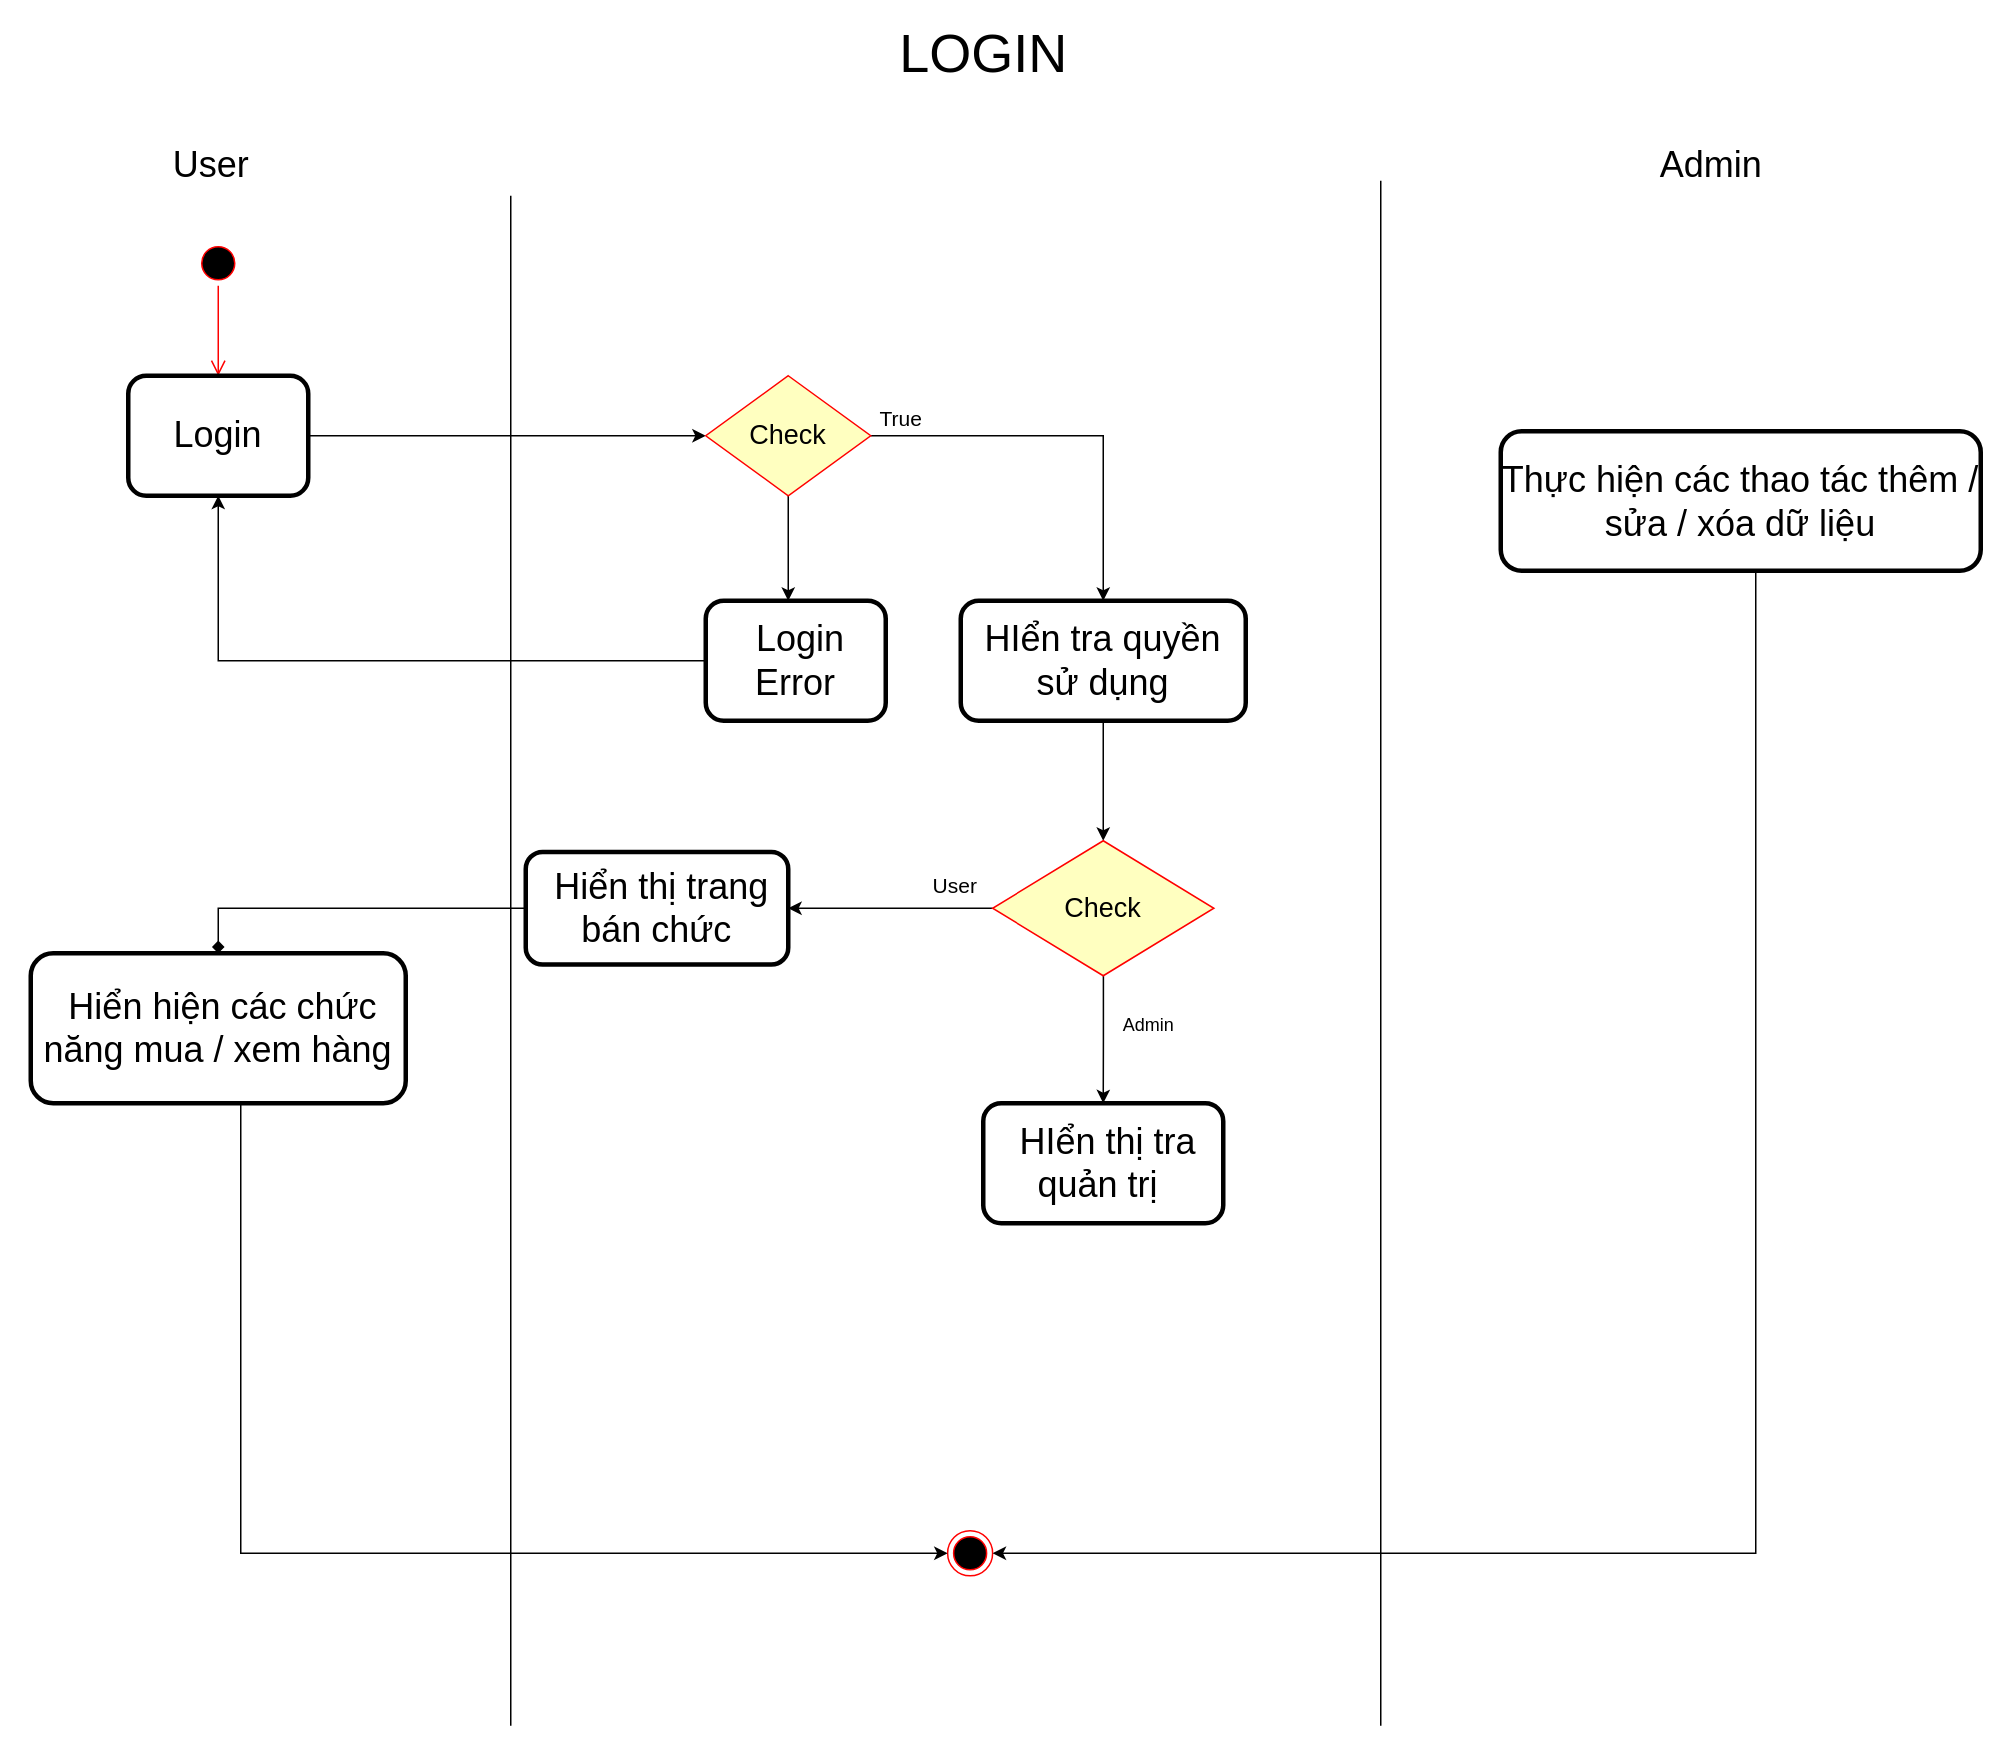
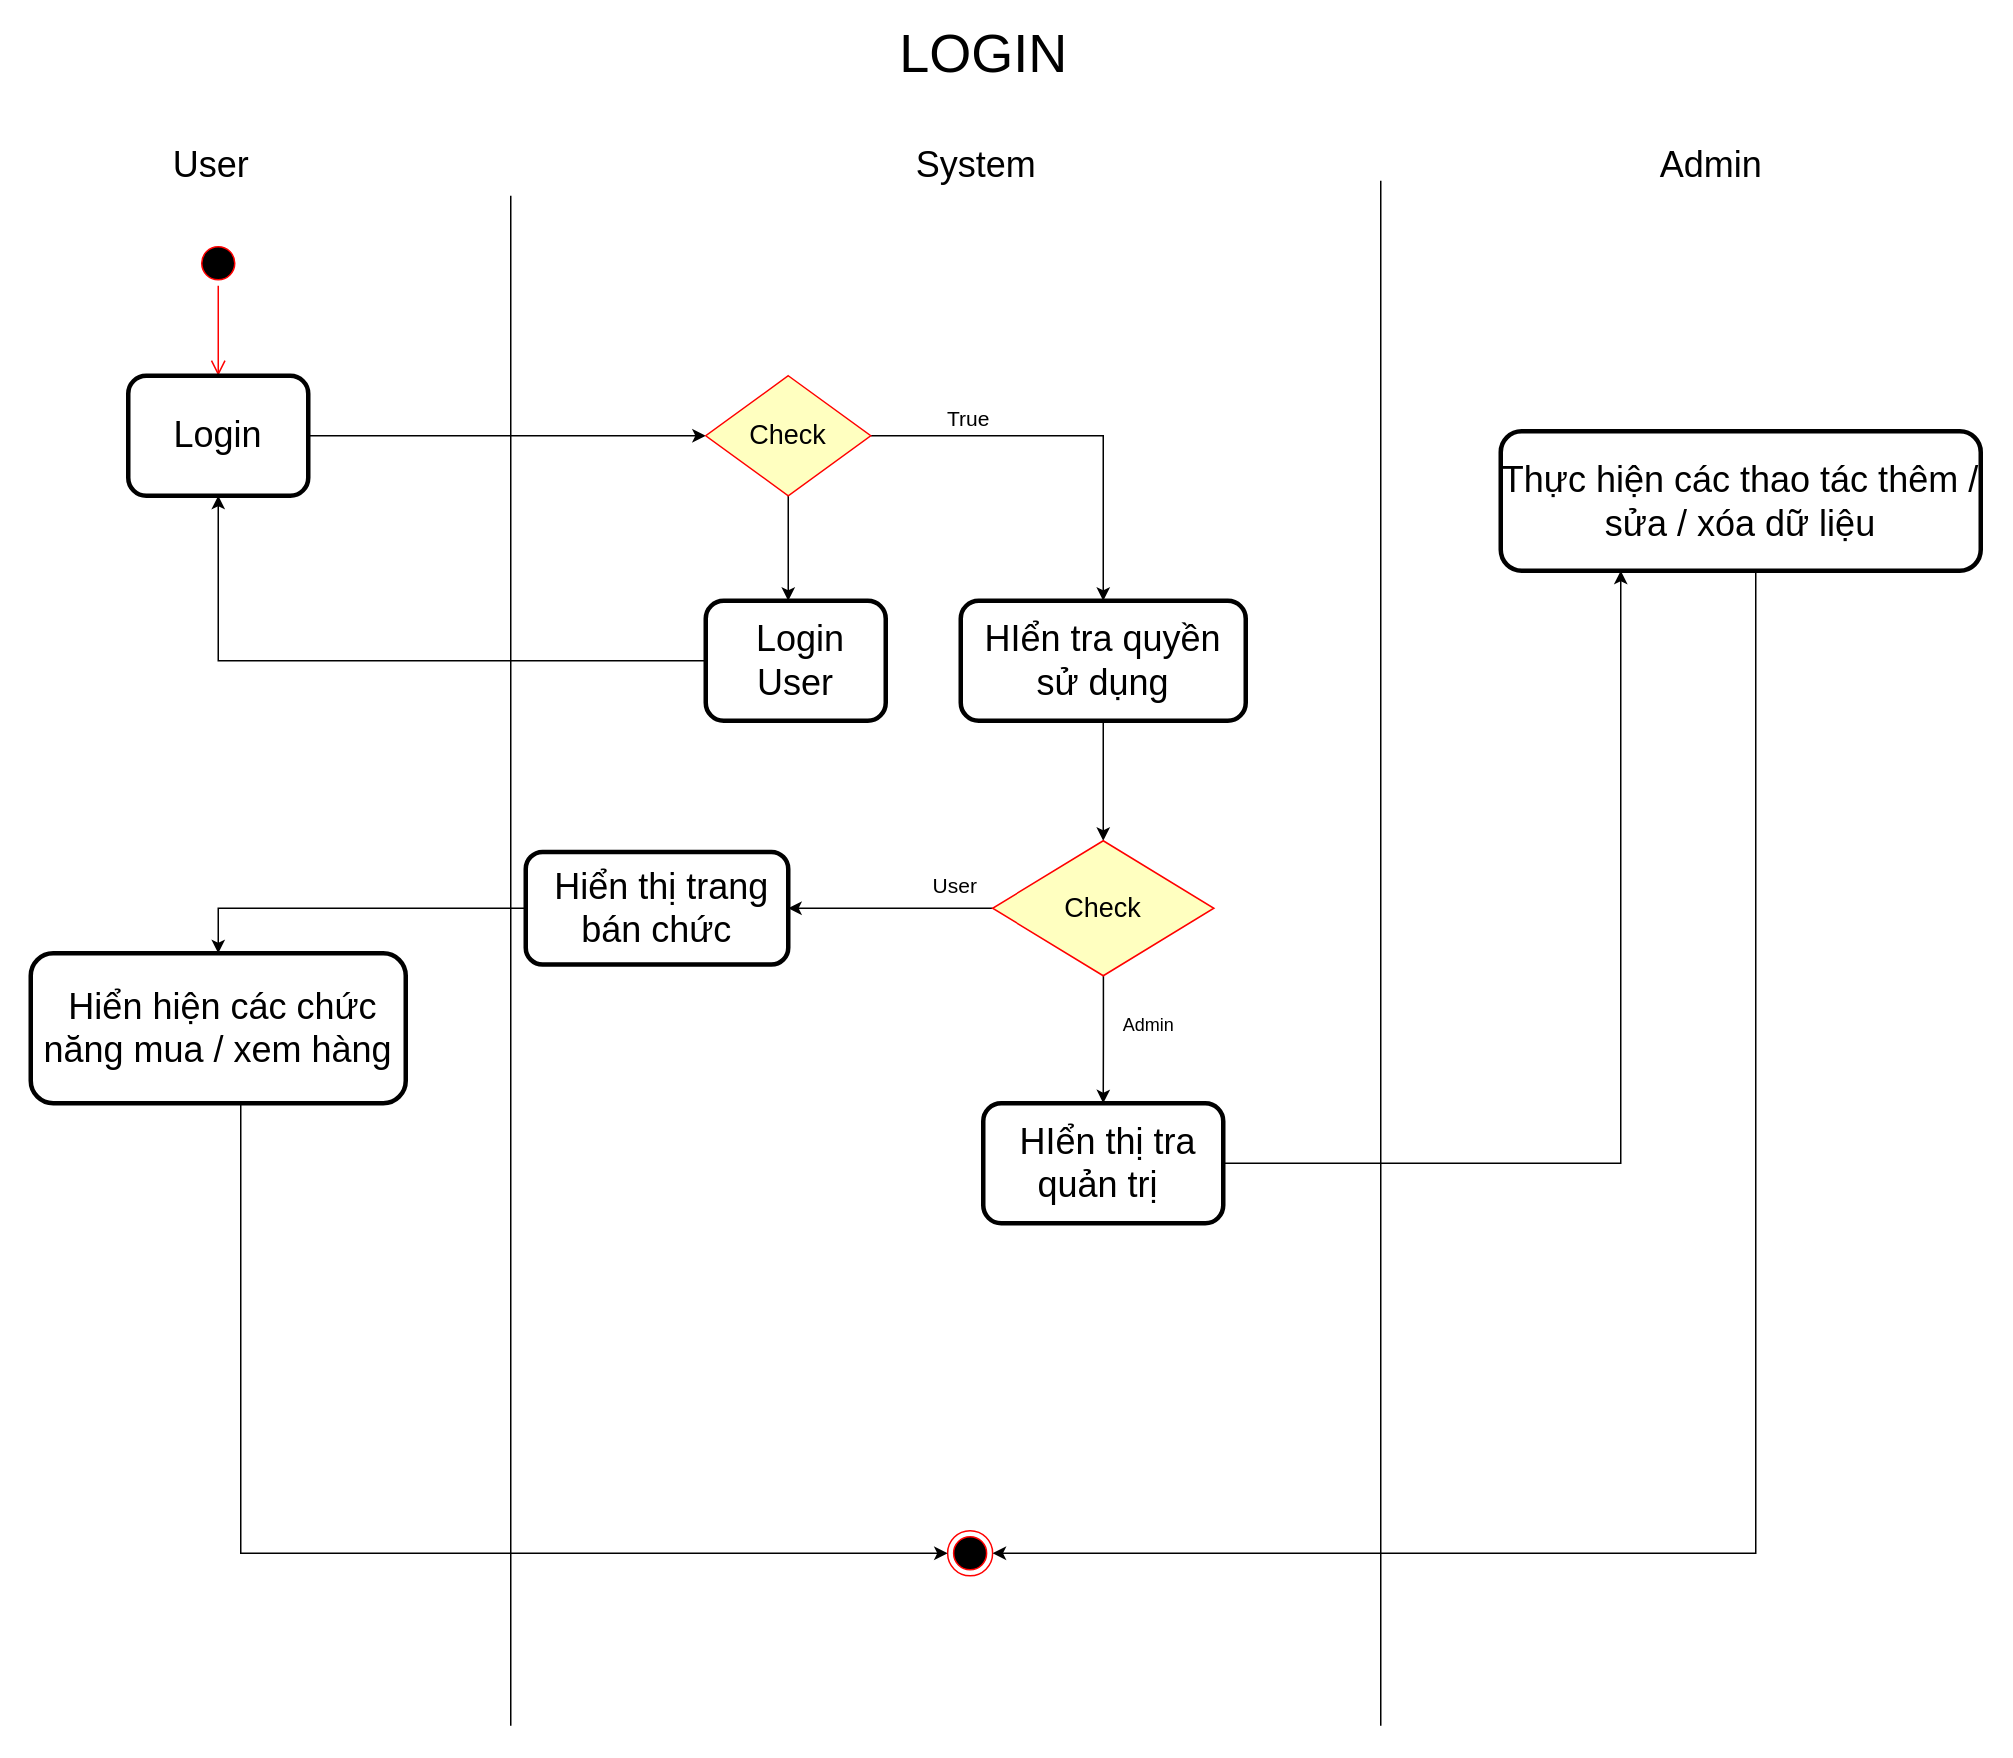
none -> (976, 166)
(901, 406) -> (968, 406)
(796, 661) -> (796, 661)
(218, 941) -> (218, 942)
none -> (1621, 1070)
